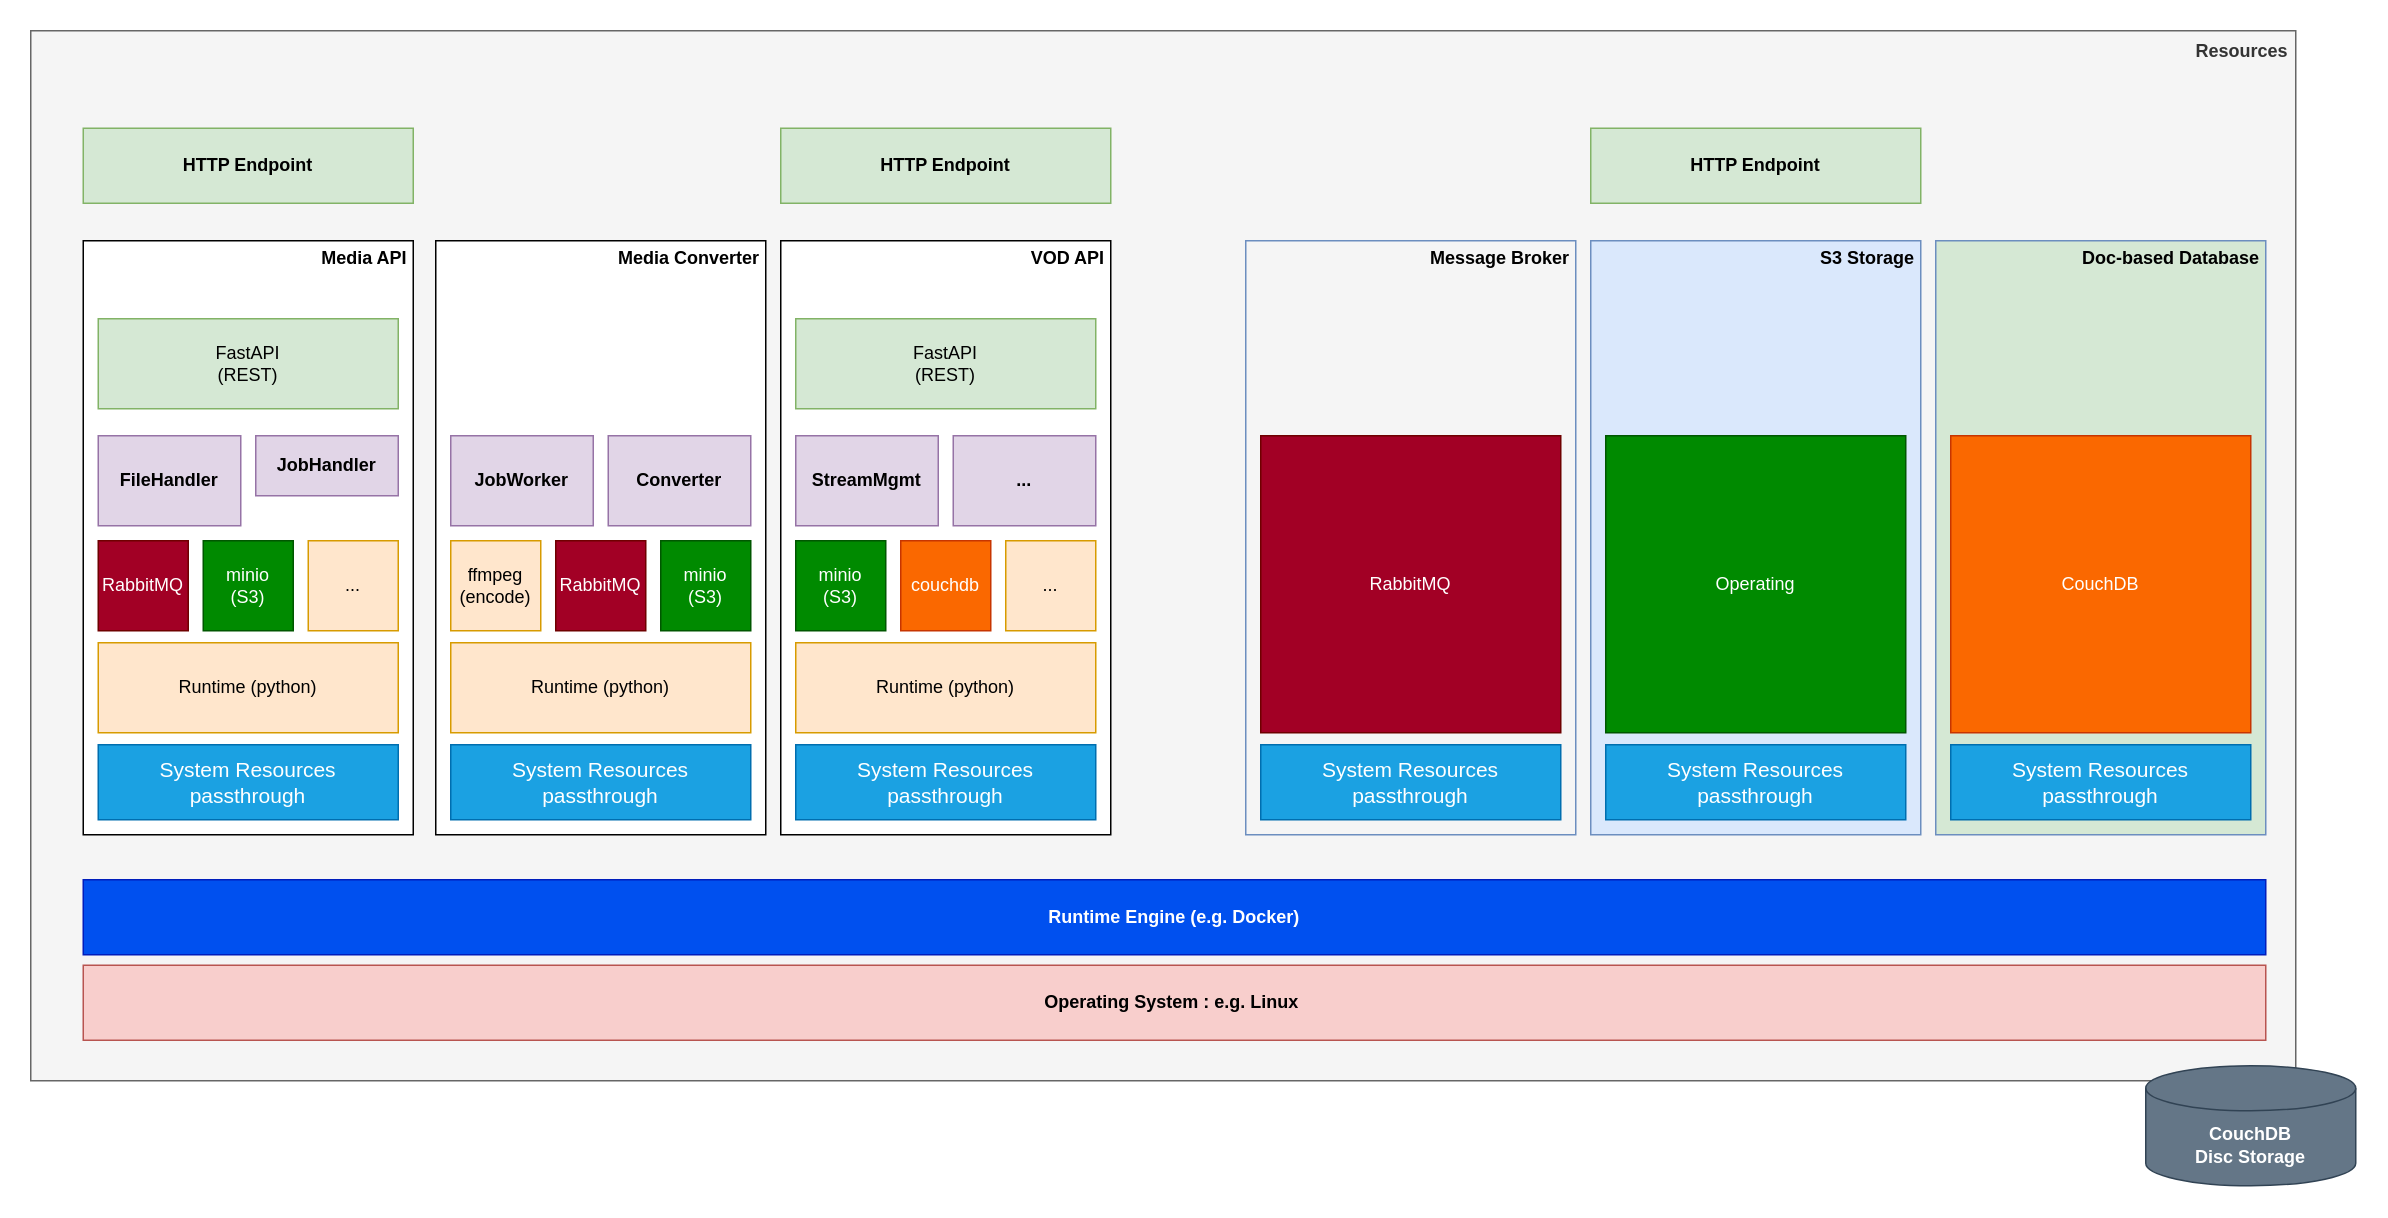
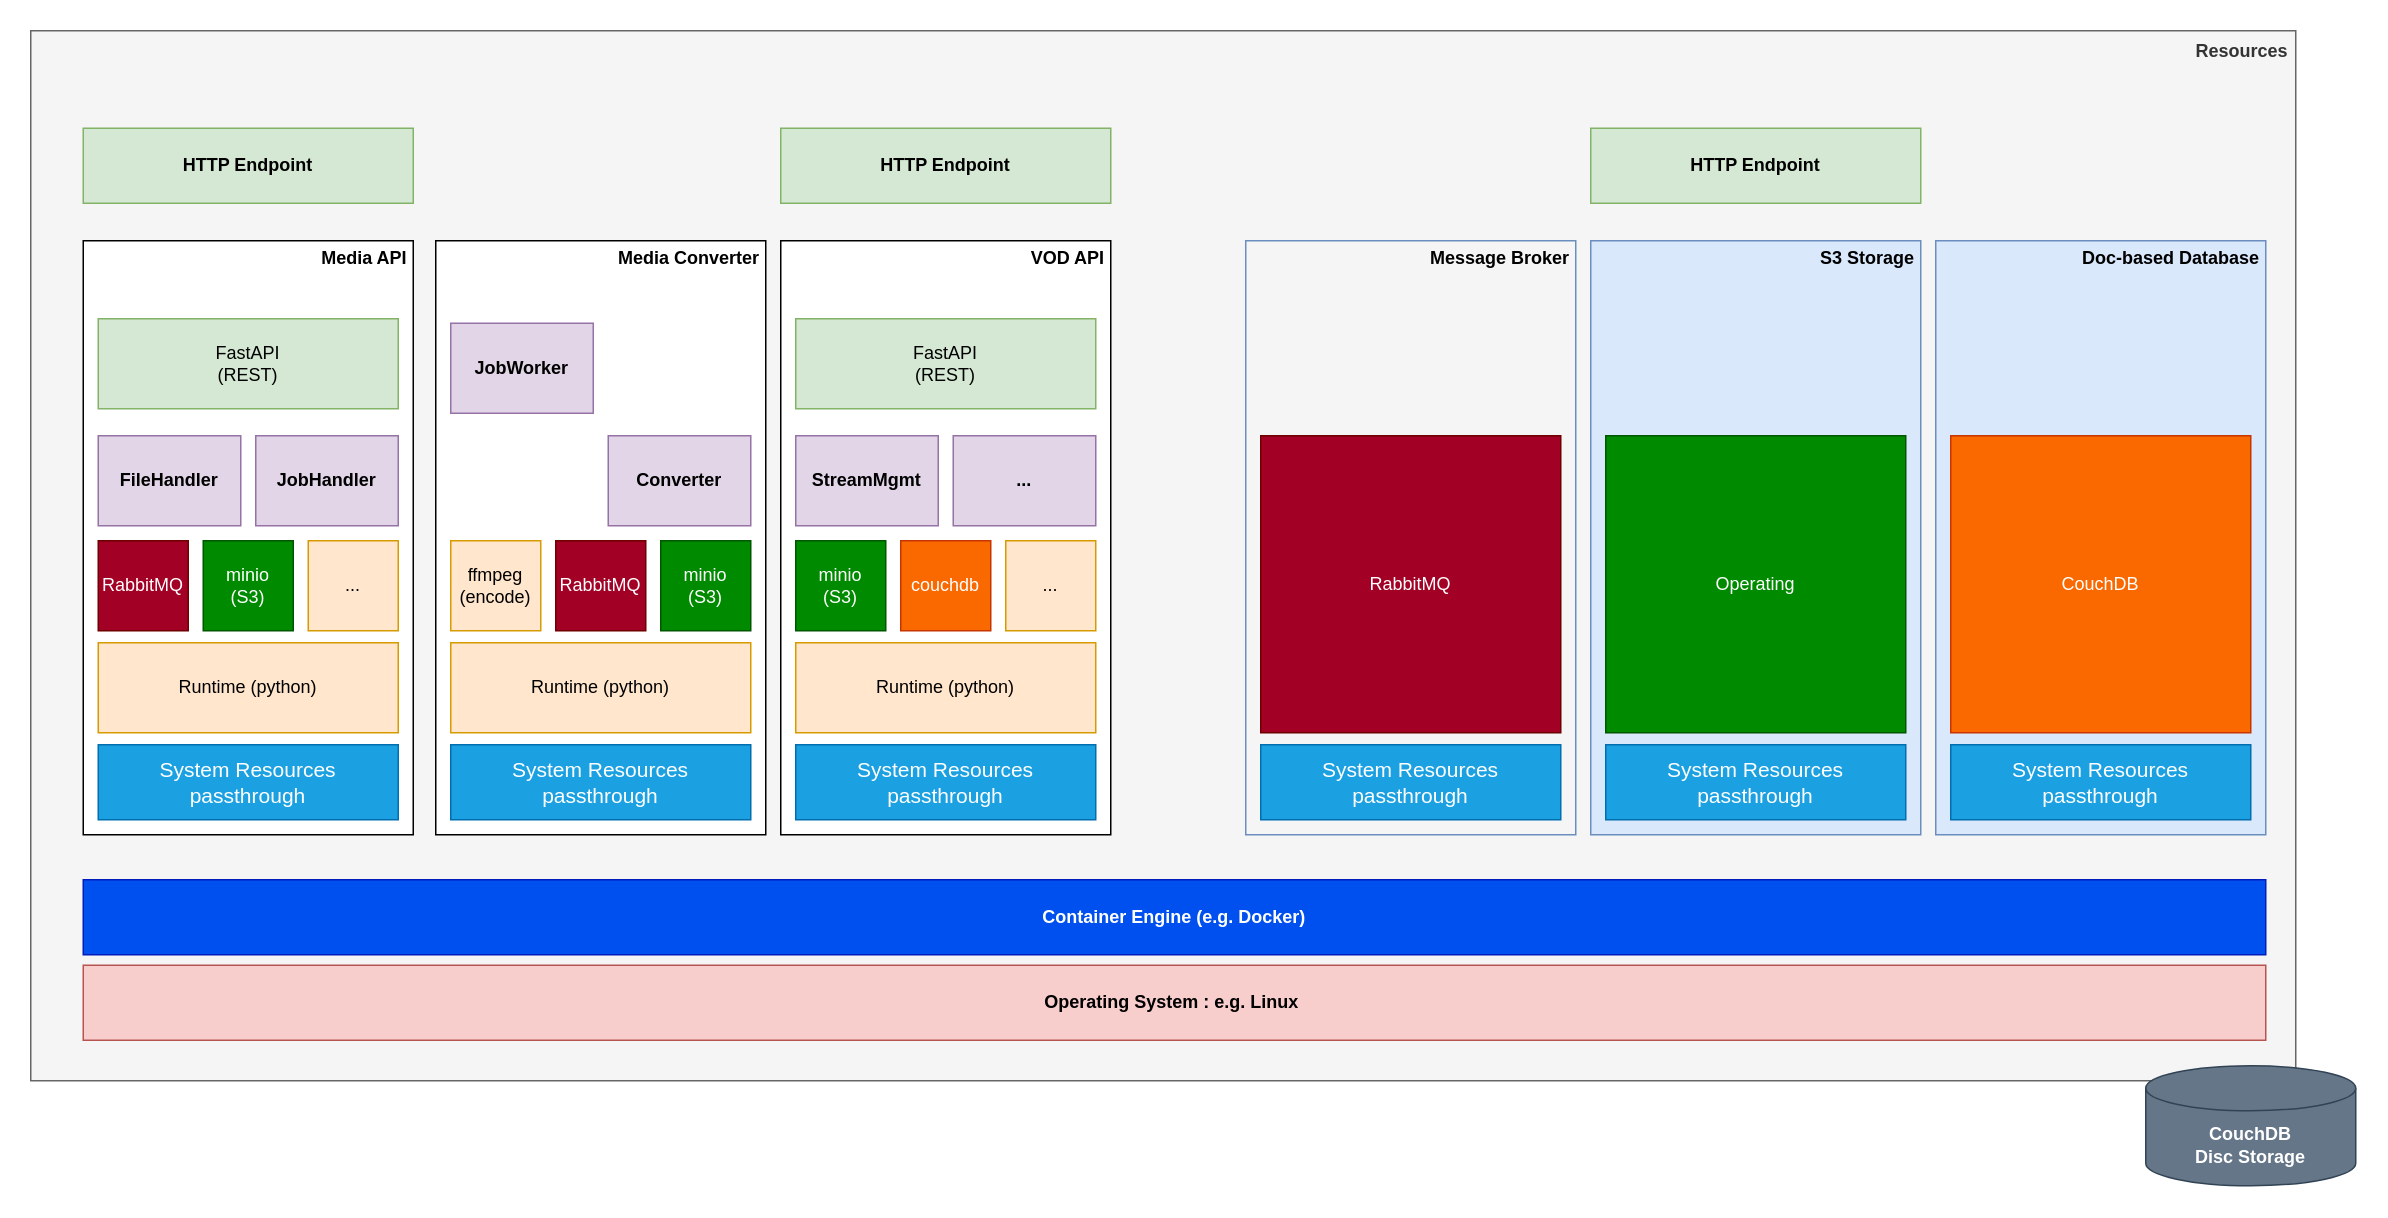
(2171, 259) -> (2171, 259)
(327, 466) -> (327, 481)
(522, 481) -> (522, 368)
(1175, 917) -> (1175, 917)
